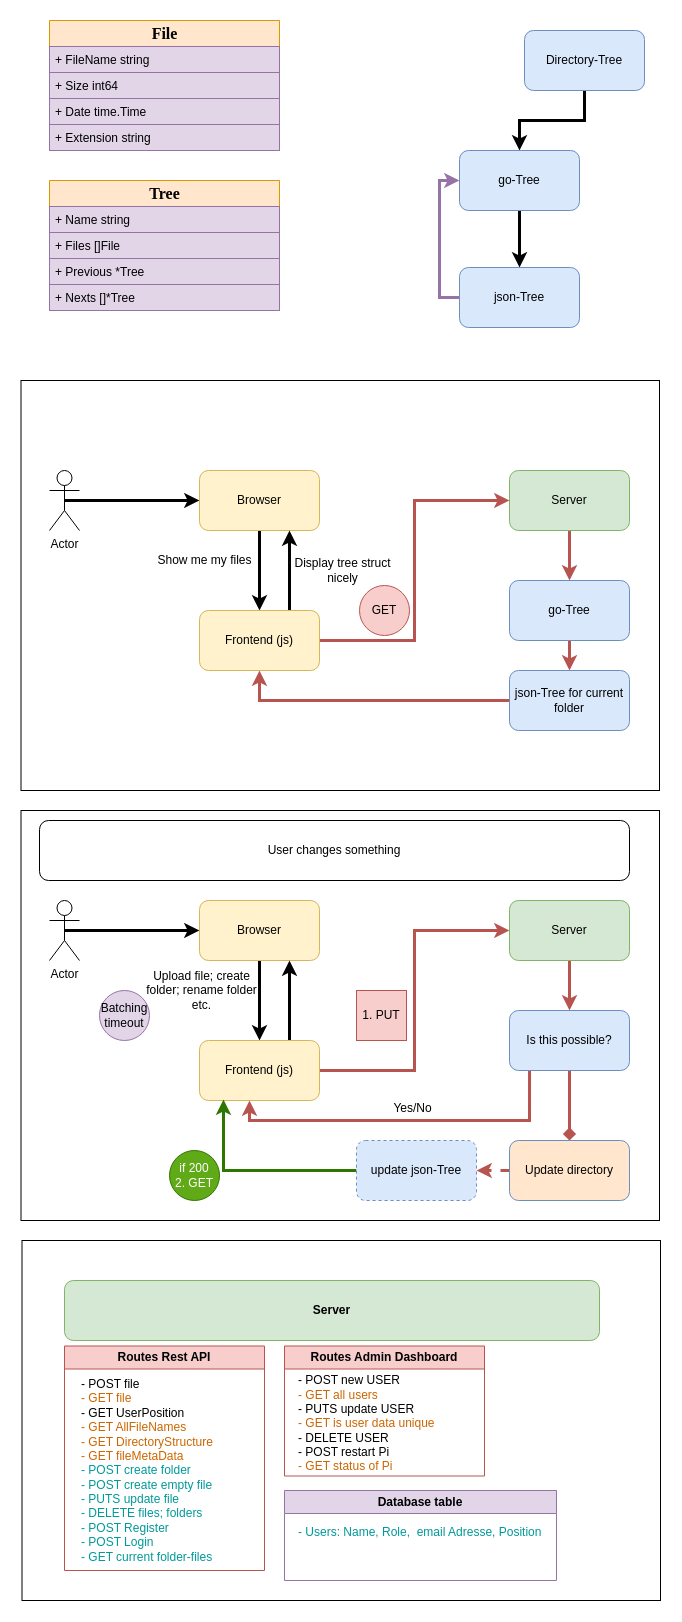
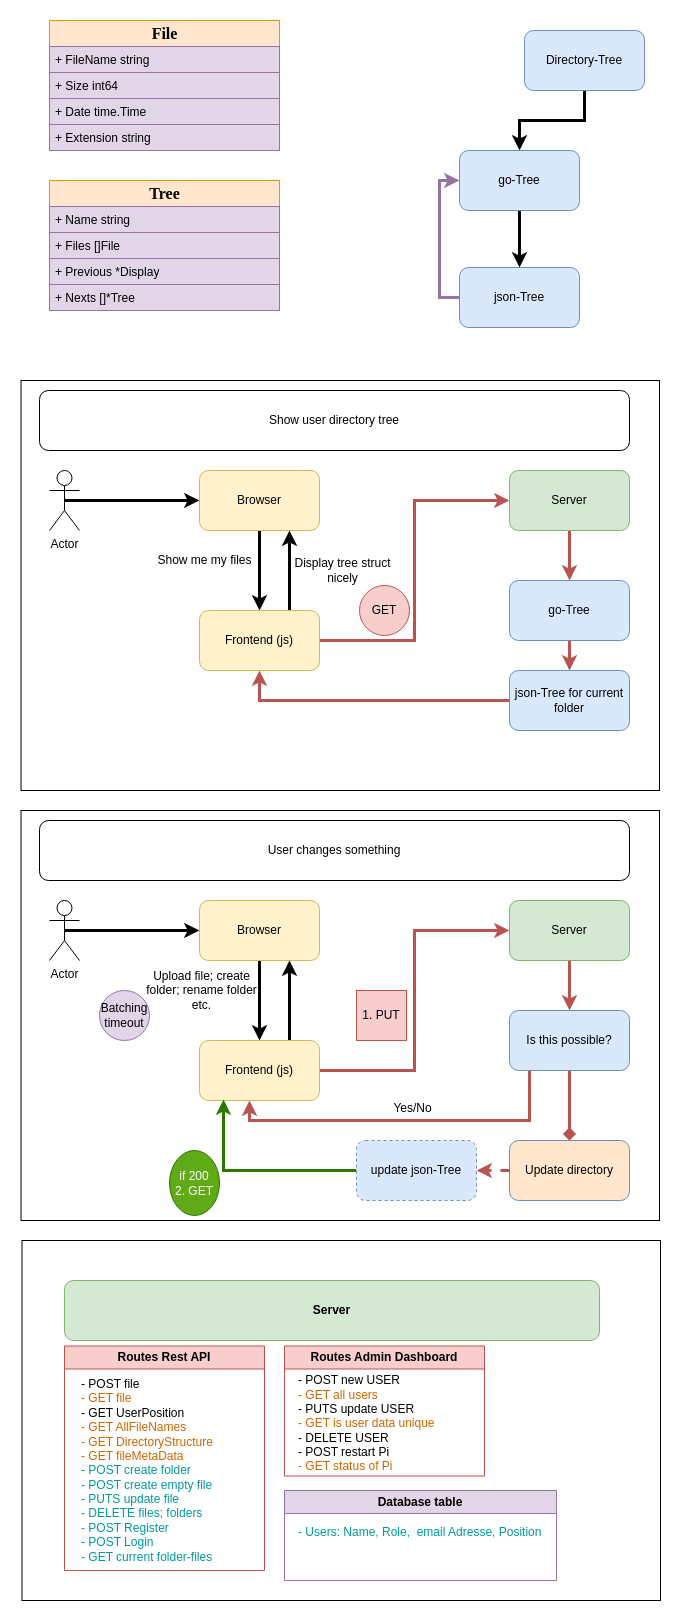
(105, 273) -> (112, 273)
none -> (335, 421)
(195, 1176) -> (195, 1183)
